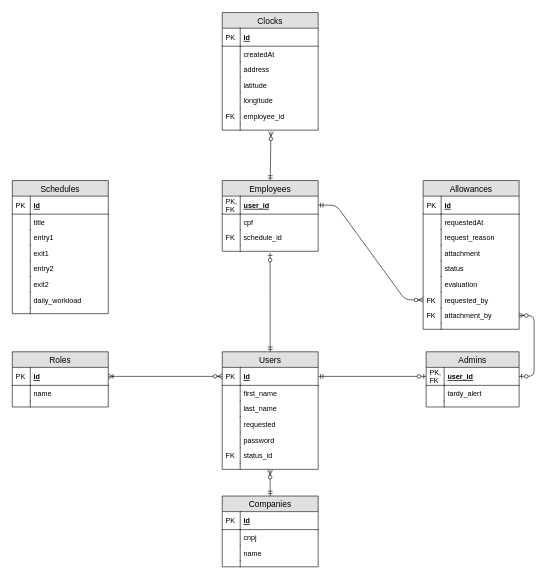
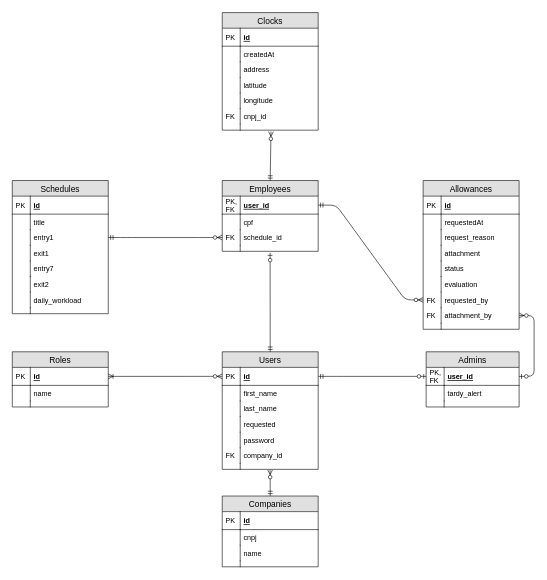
(264, 116) -> (257, 116)
none -> (166, 237)
(46, 269) -> (46, 269)
(261, 456) -> (263, 456)
